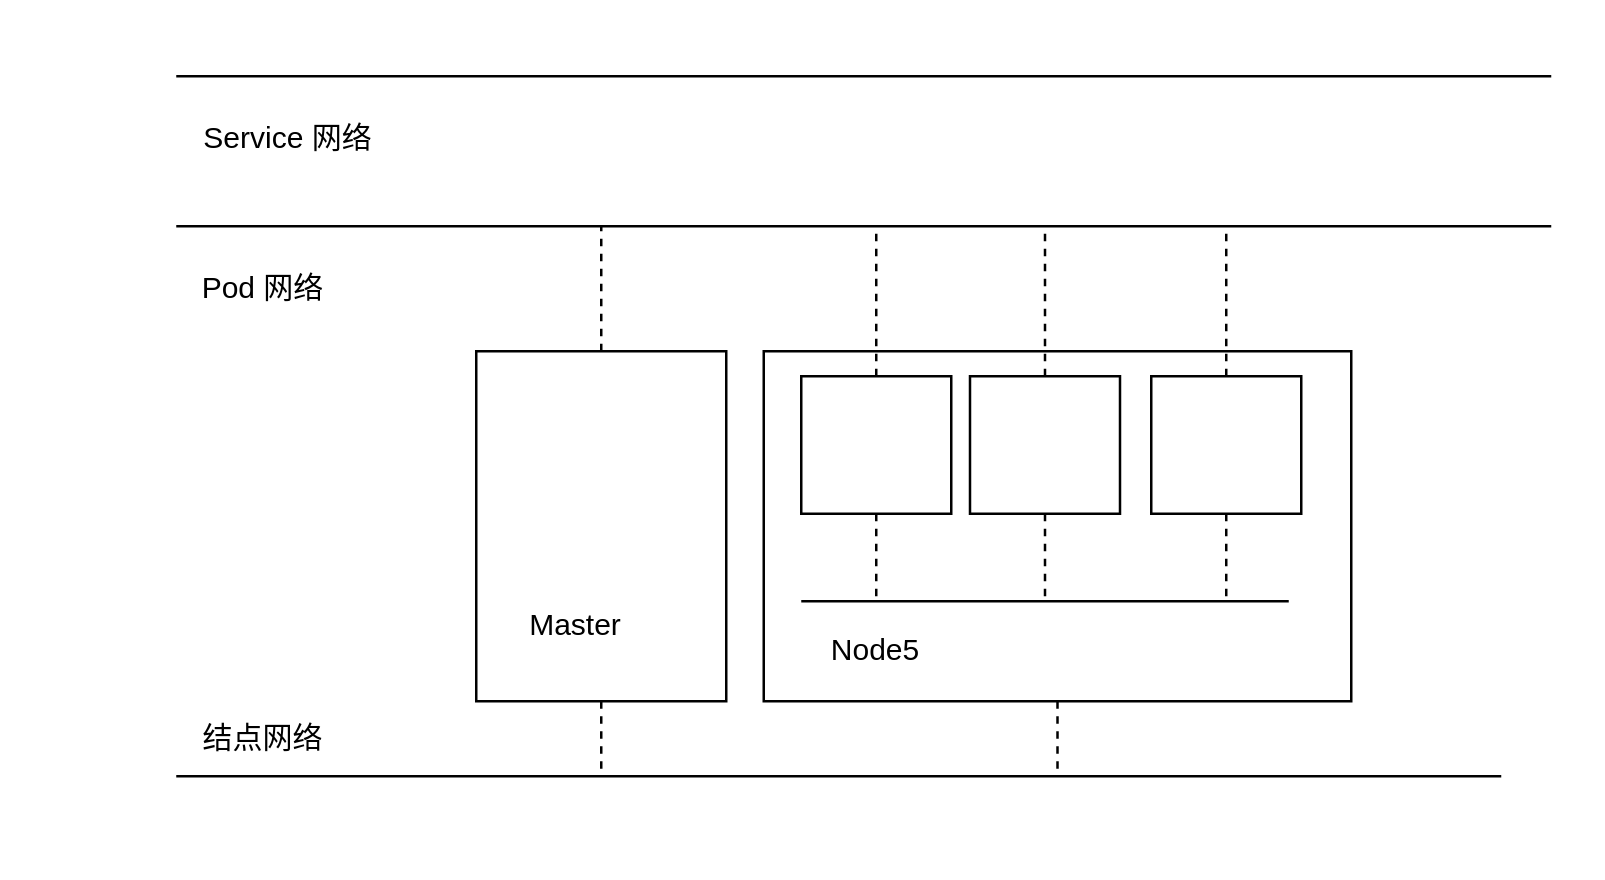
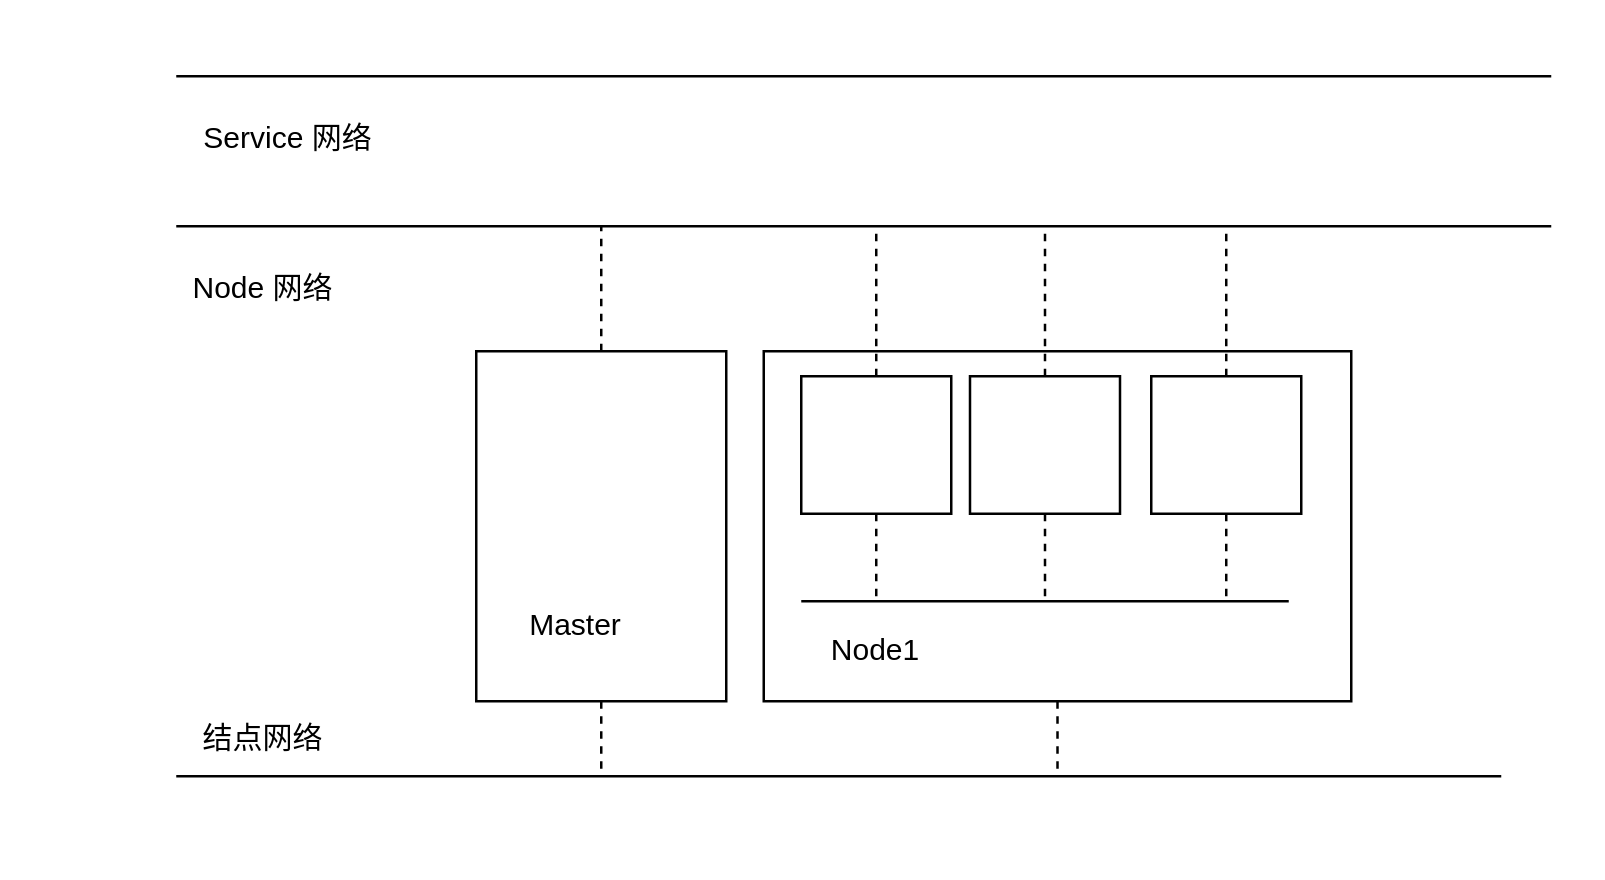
(264, 289) -> (264, 289)
(876, 651) -> (876, 651)
